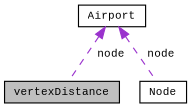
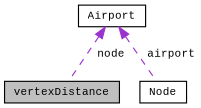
(158, 54) -> (168, 54)
